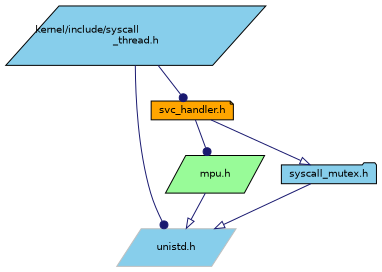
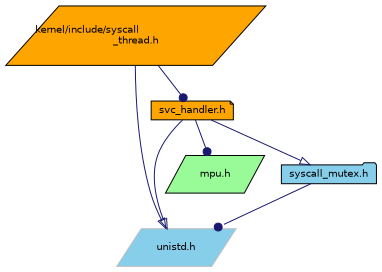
(136, 36) -> (136, 36)
(141, 145) -> (141, 145)
(267, 204) -> (267, 204)
(198, 206) -> (155, 166)
